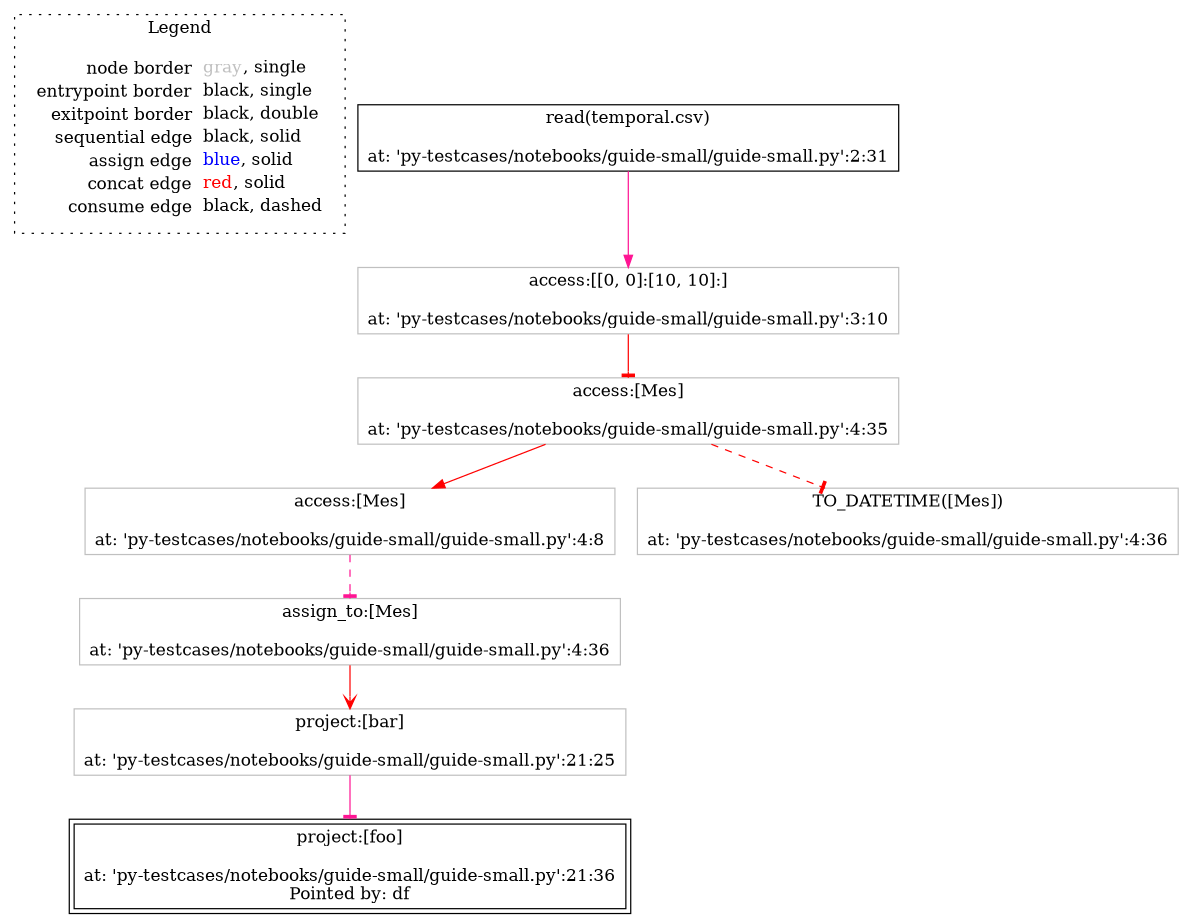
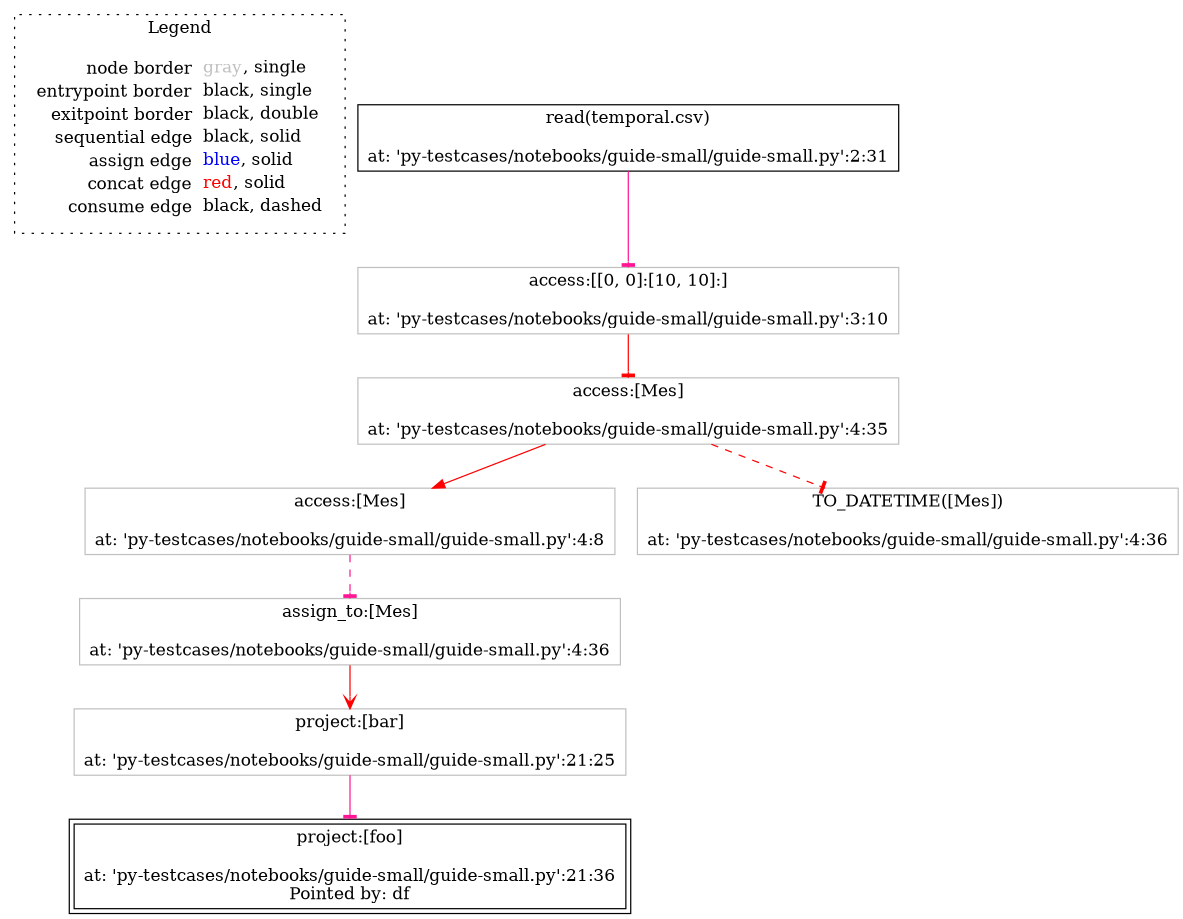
(628, 213) -> (628, 216)
